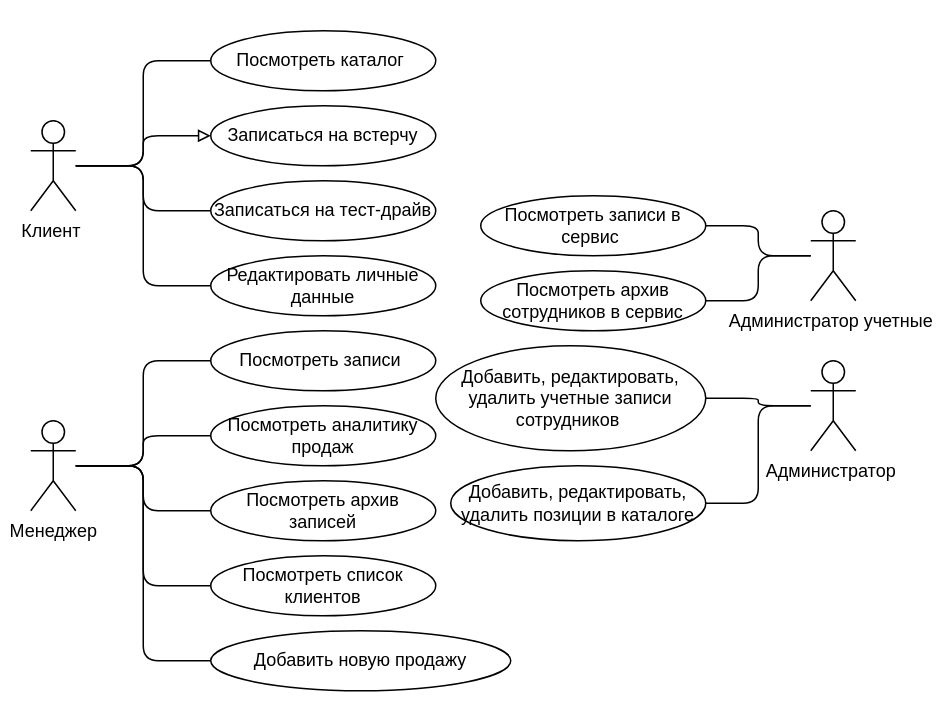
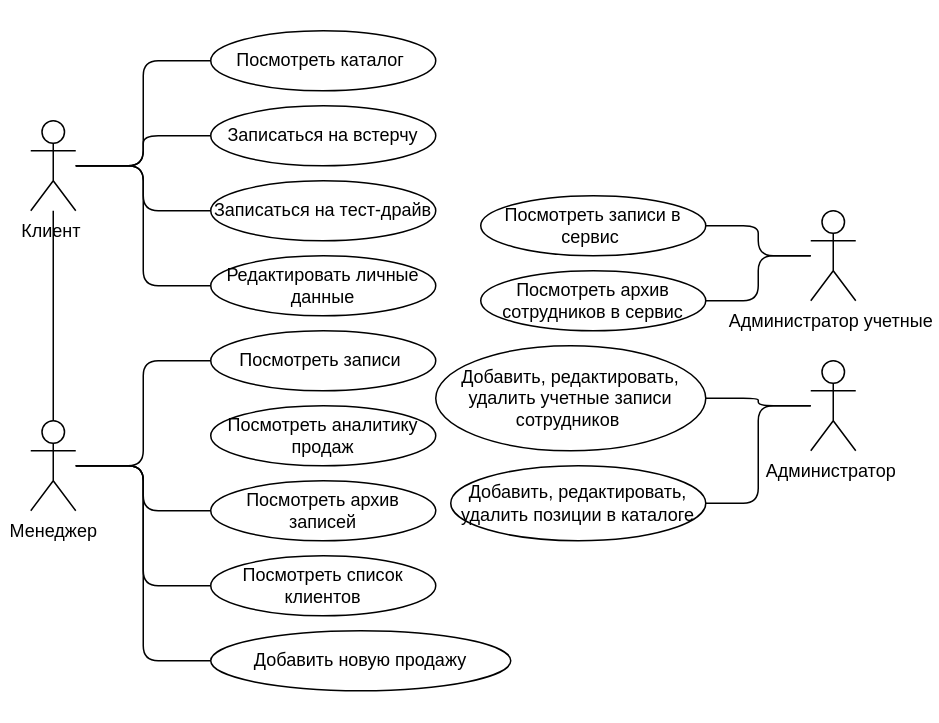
(197, 136) -> (202, 136)
(178, 436) -> (53, 316)
